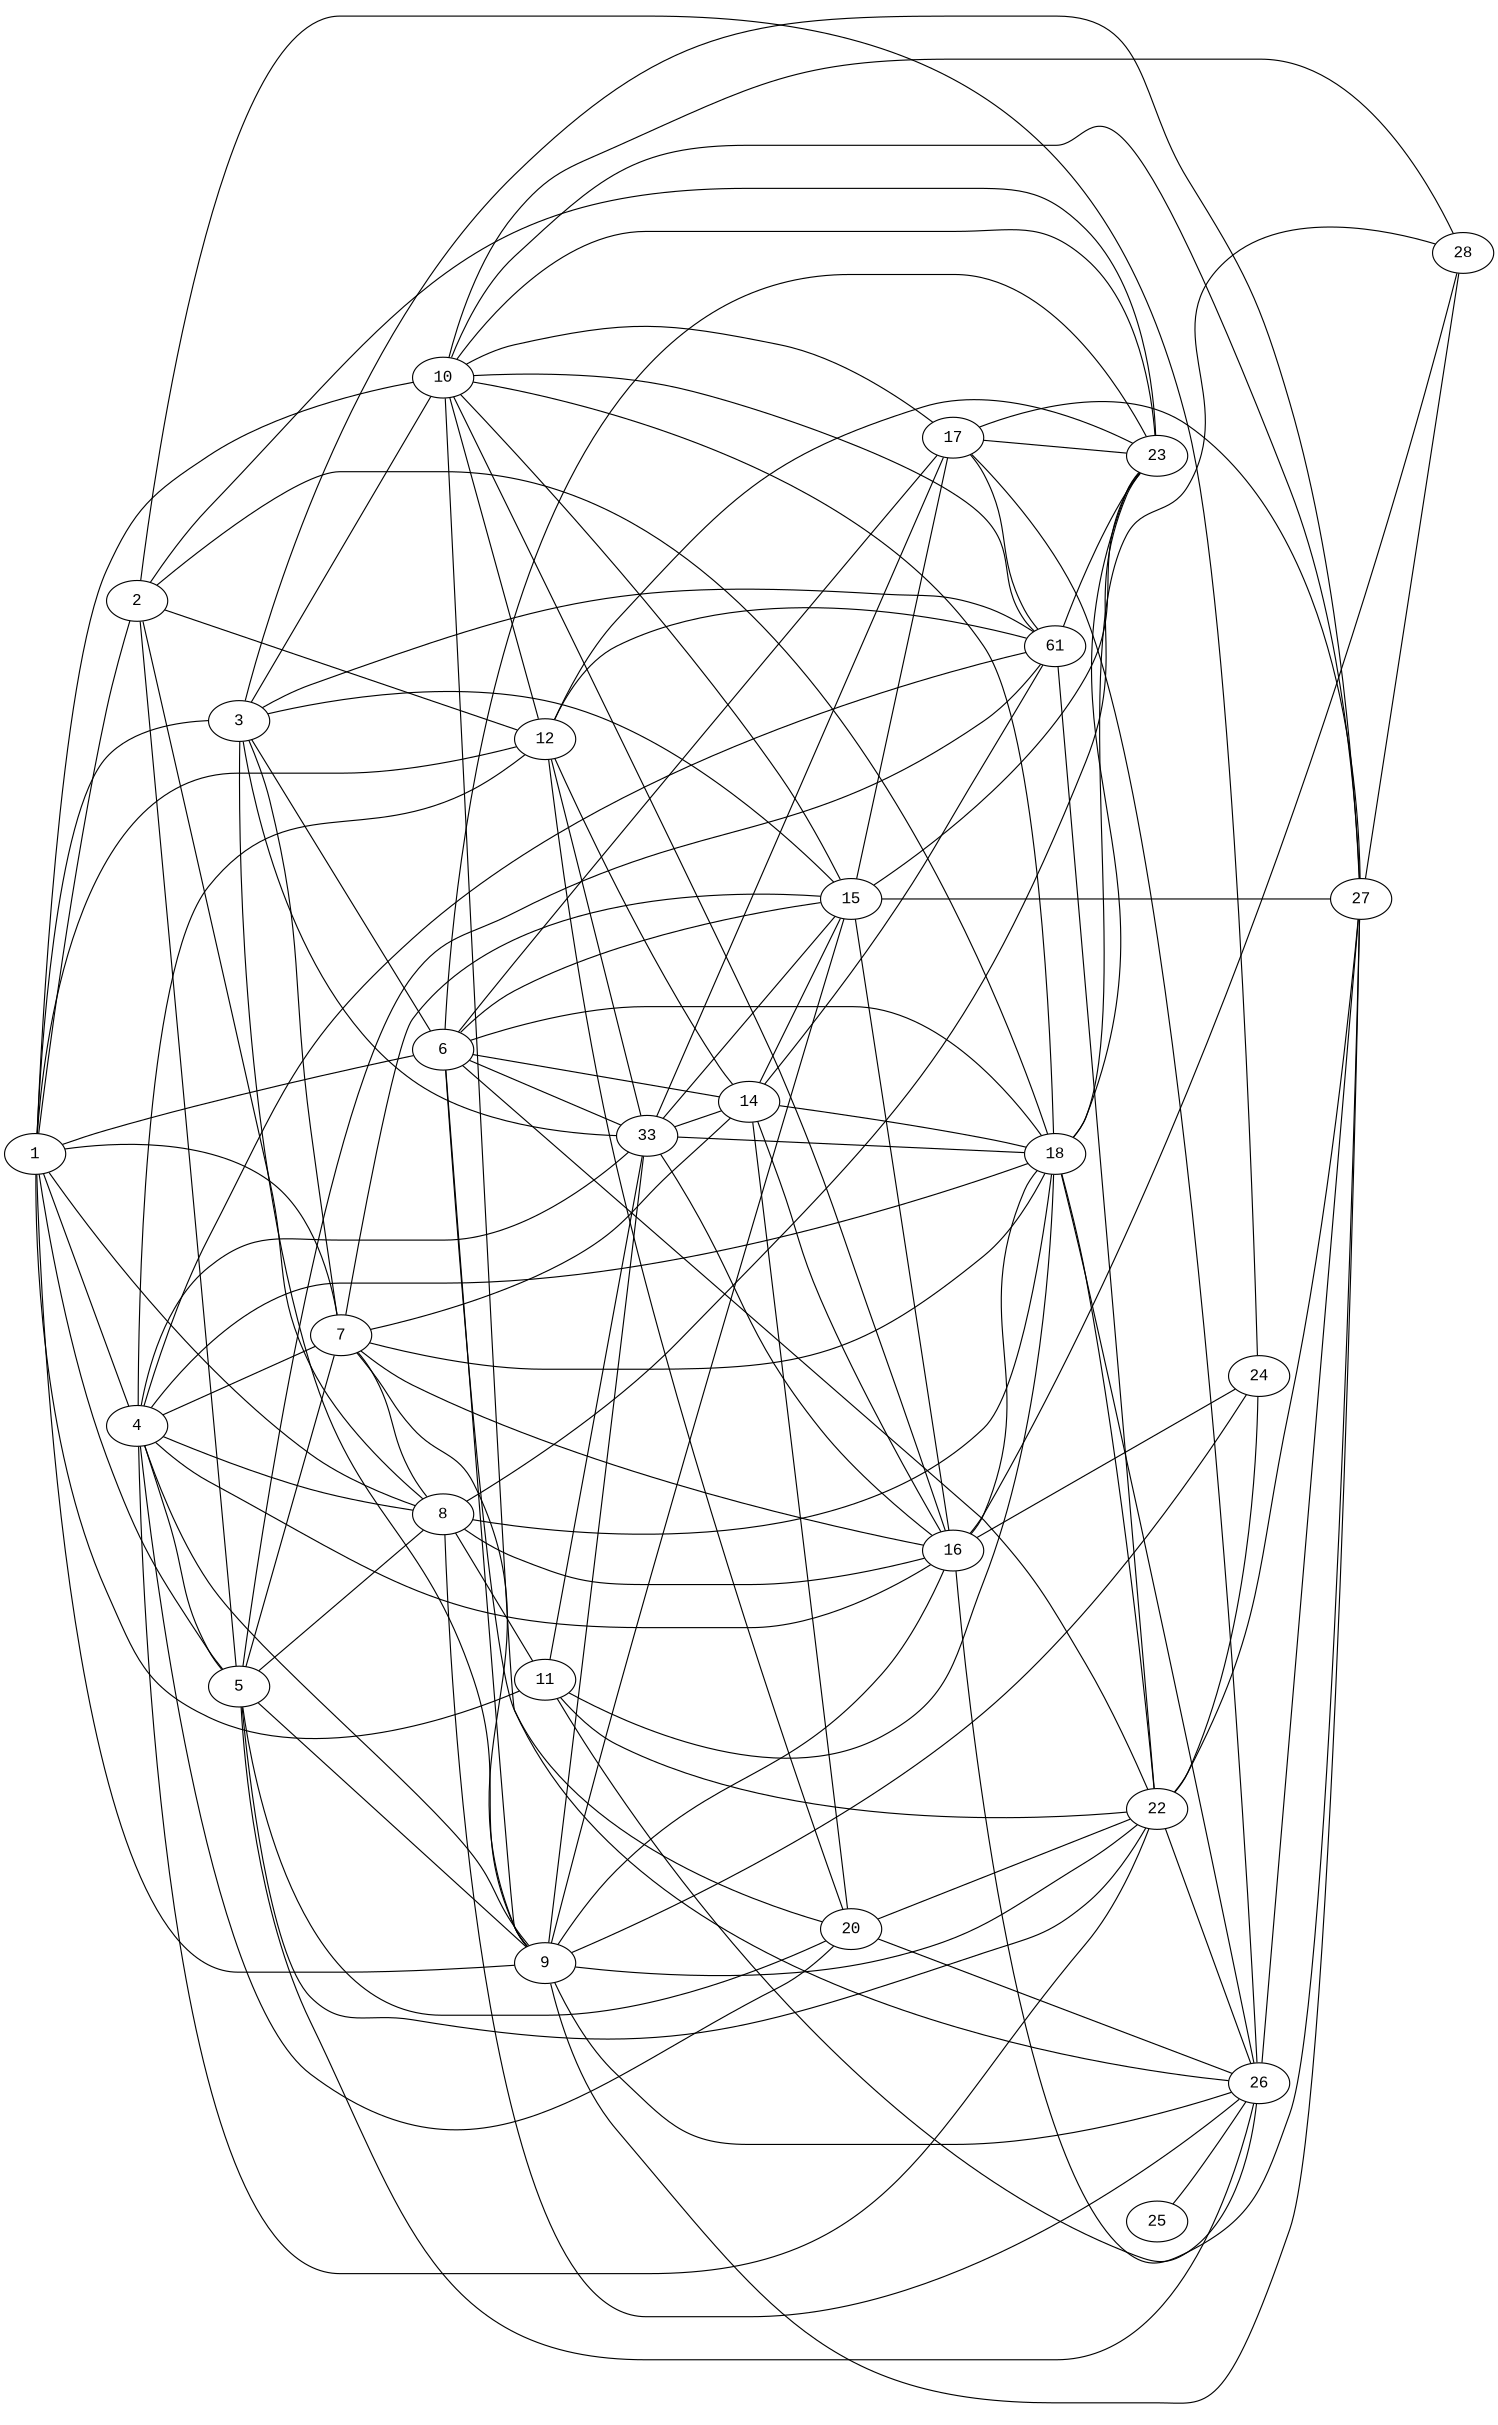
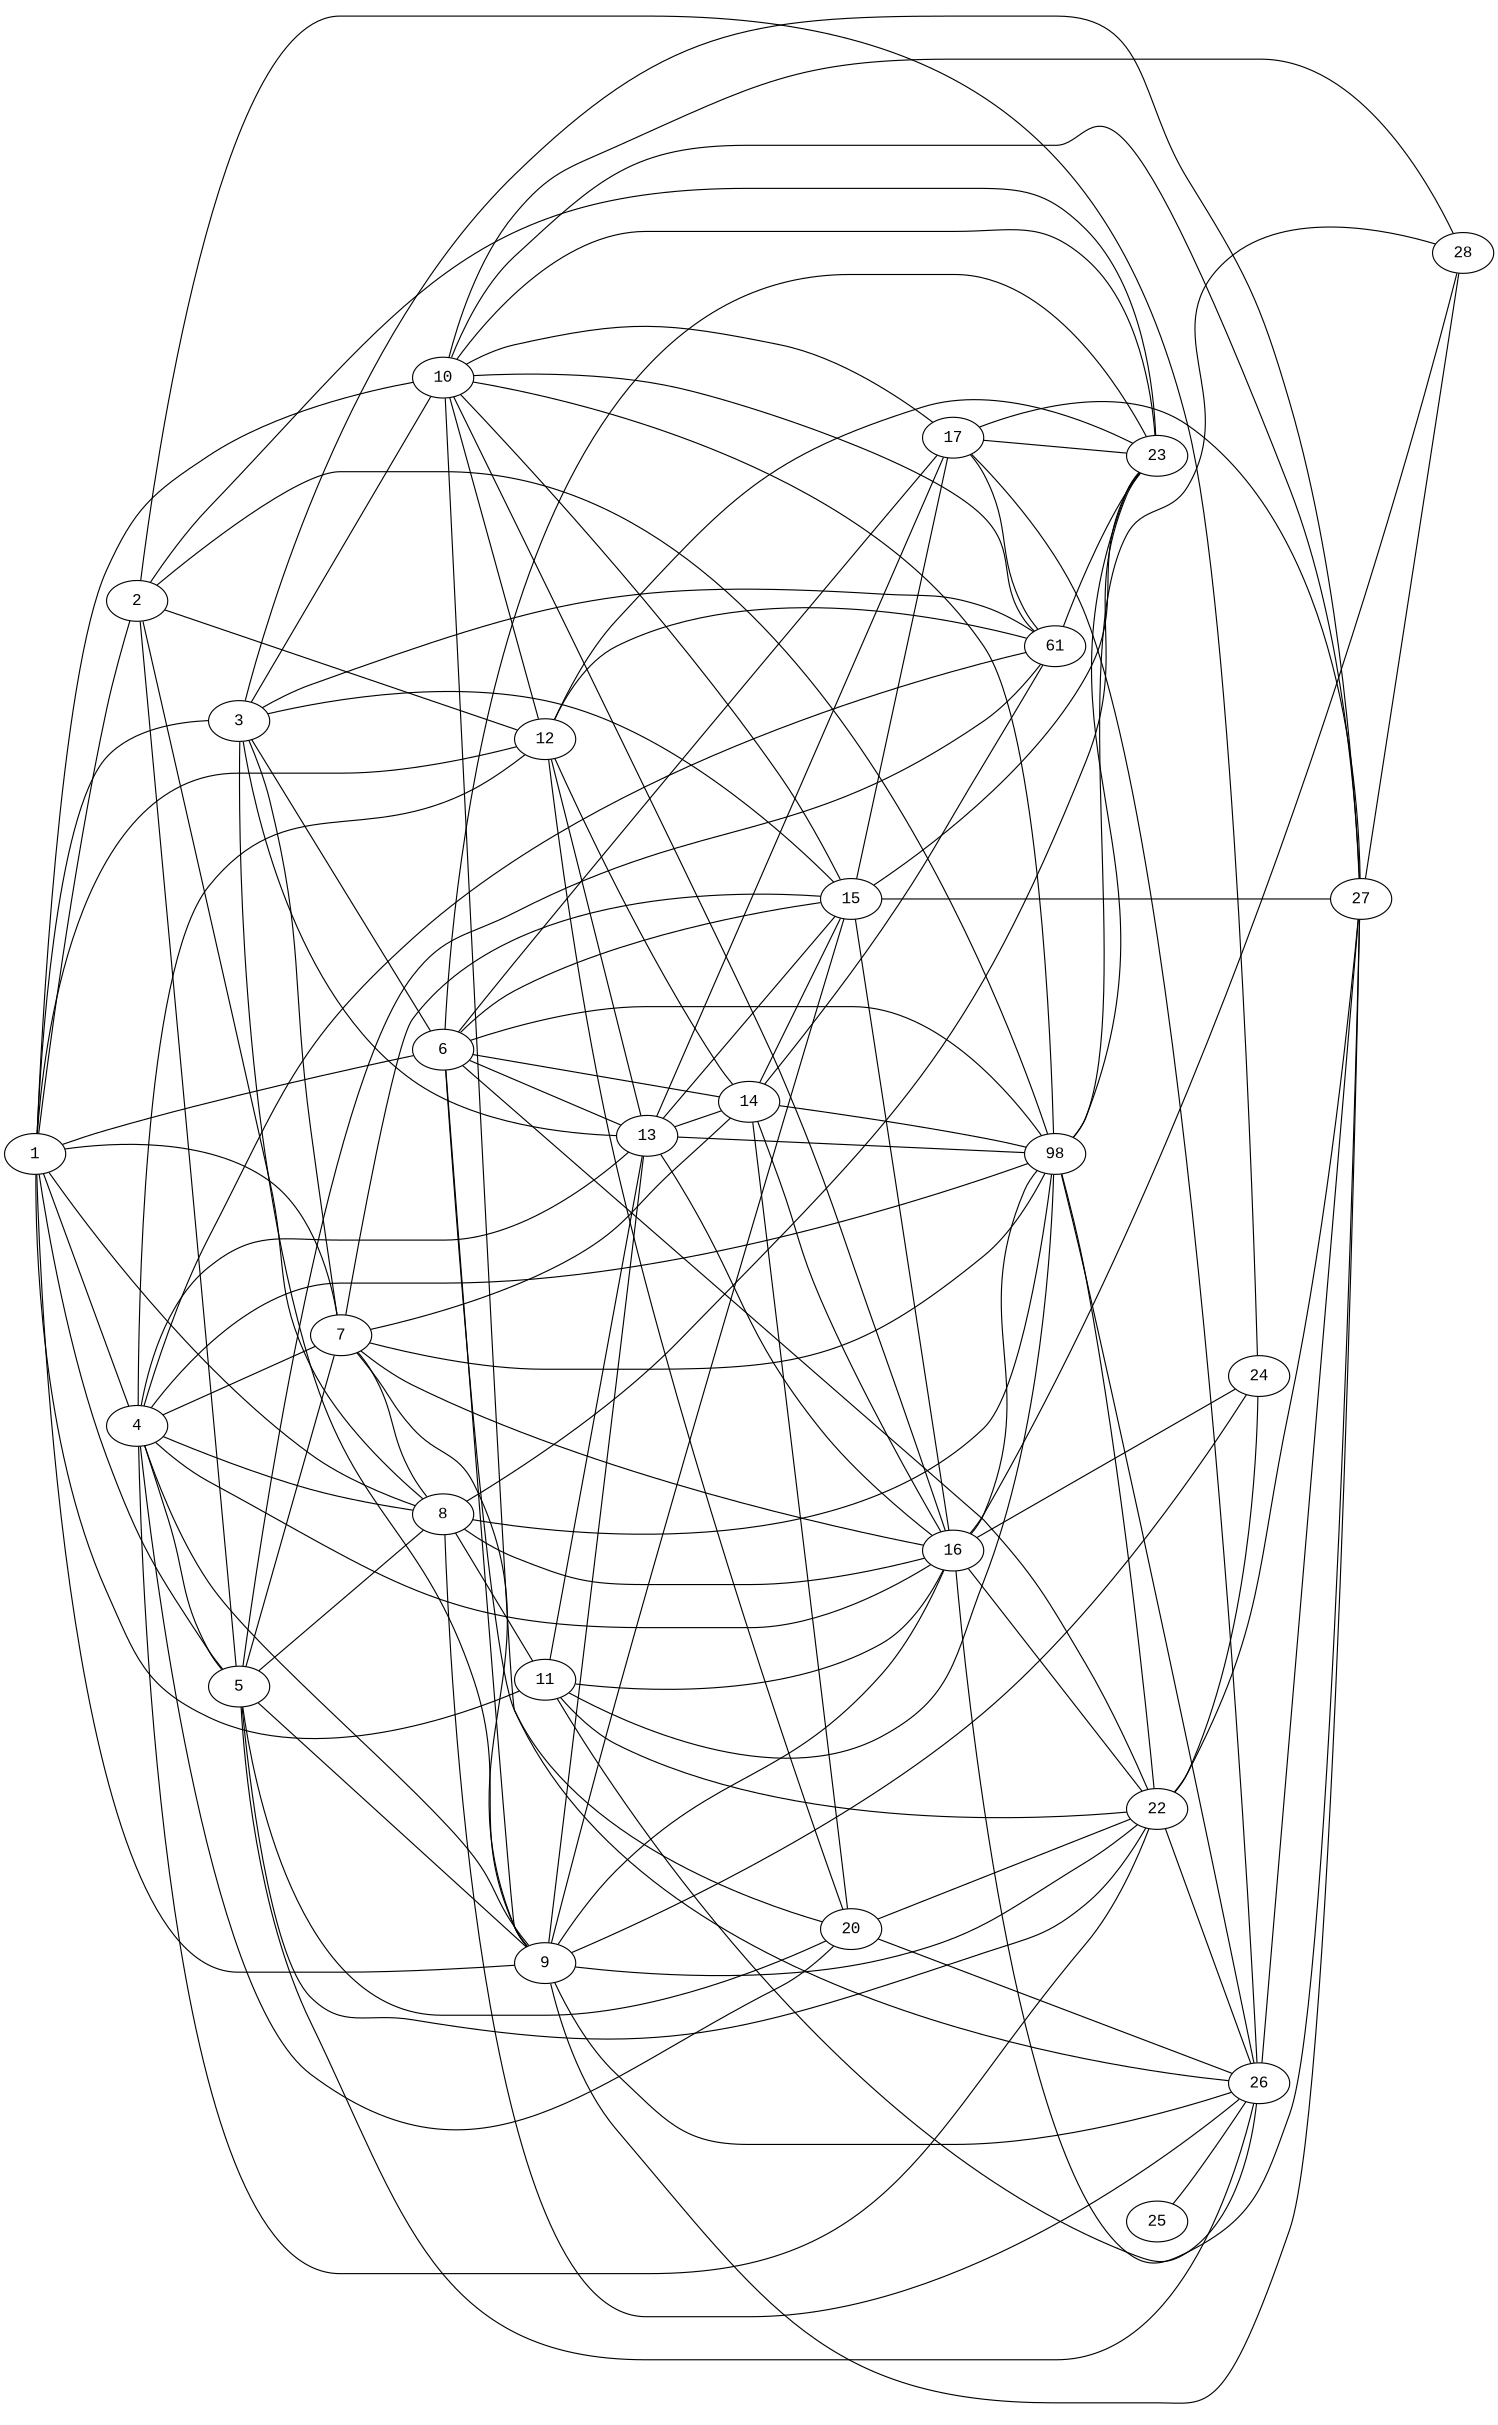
(647, 1136) -> (647, 1136)
(1055, 1154) -> (1055, 1154)
(1106, 1228) -> (1055, 1680)
none -> (780, 1679)
